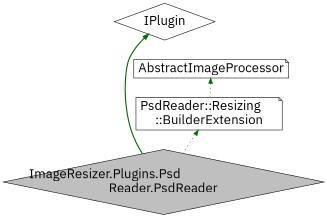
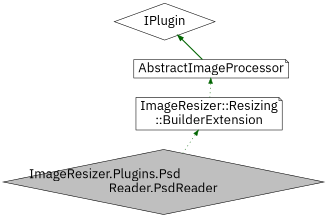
(125, 95) -> (192, 49)
(209, 114) -> (209, 114)
